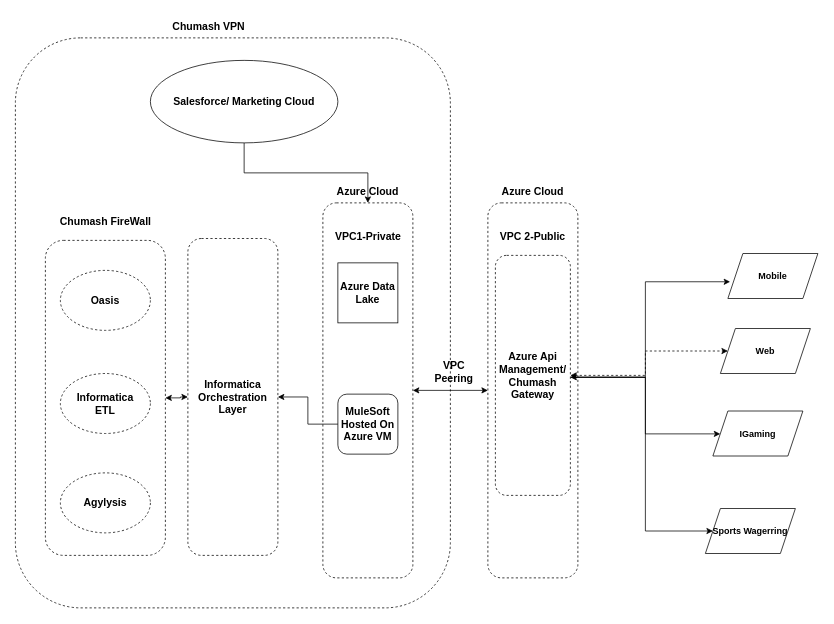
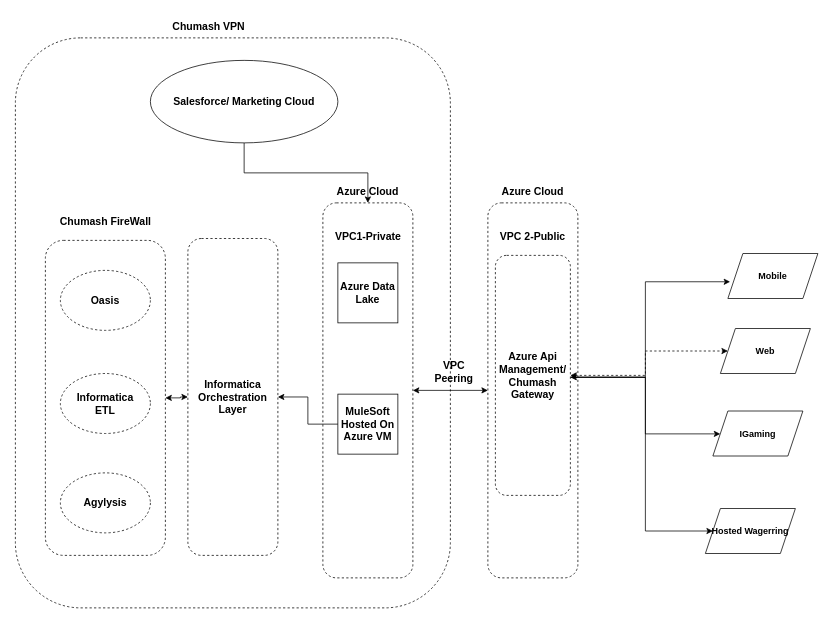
(368, 424) -> (368, 424)
(750, 531) -> (750, 531)
